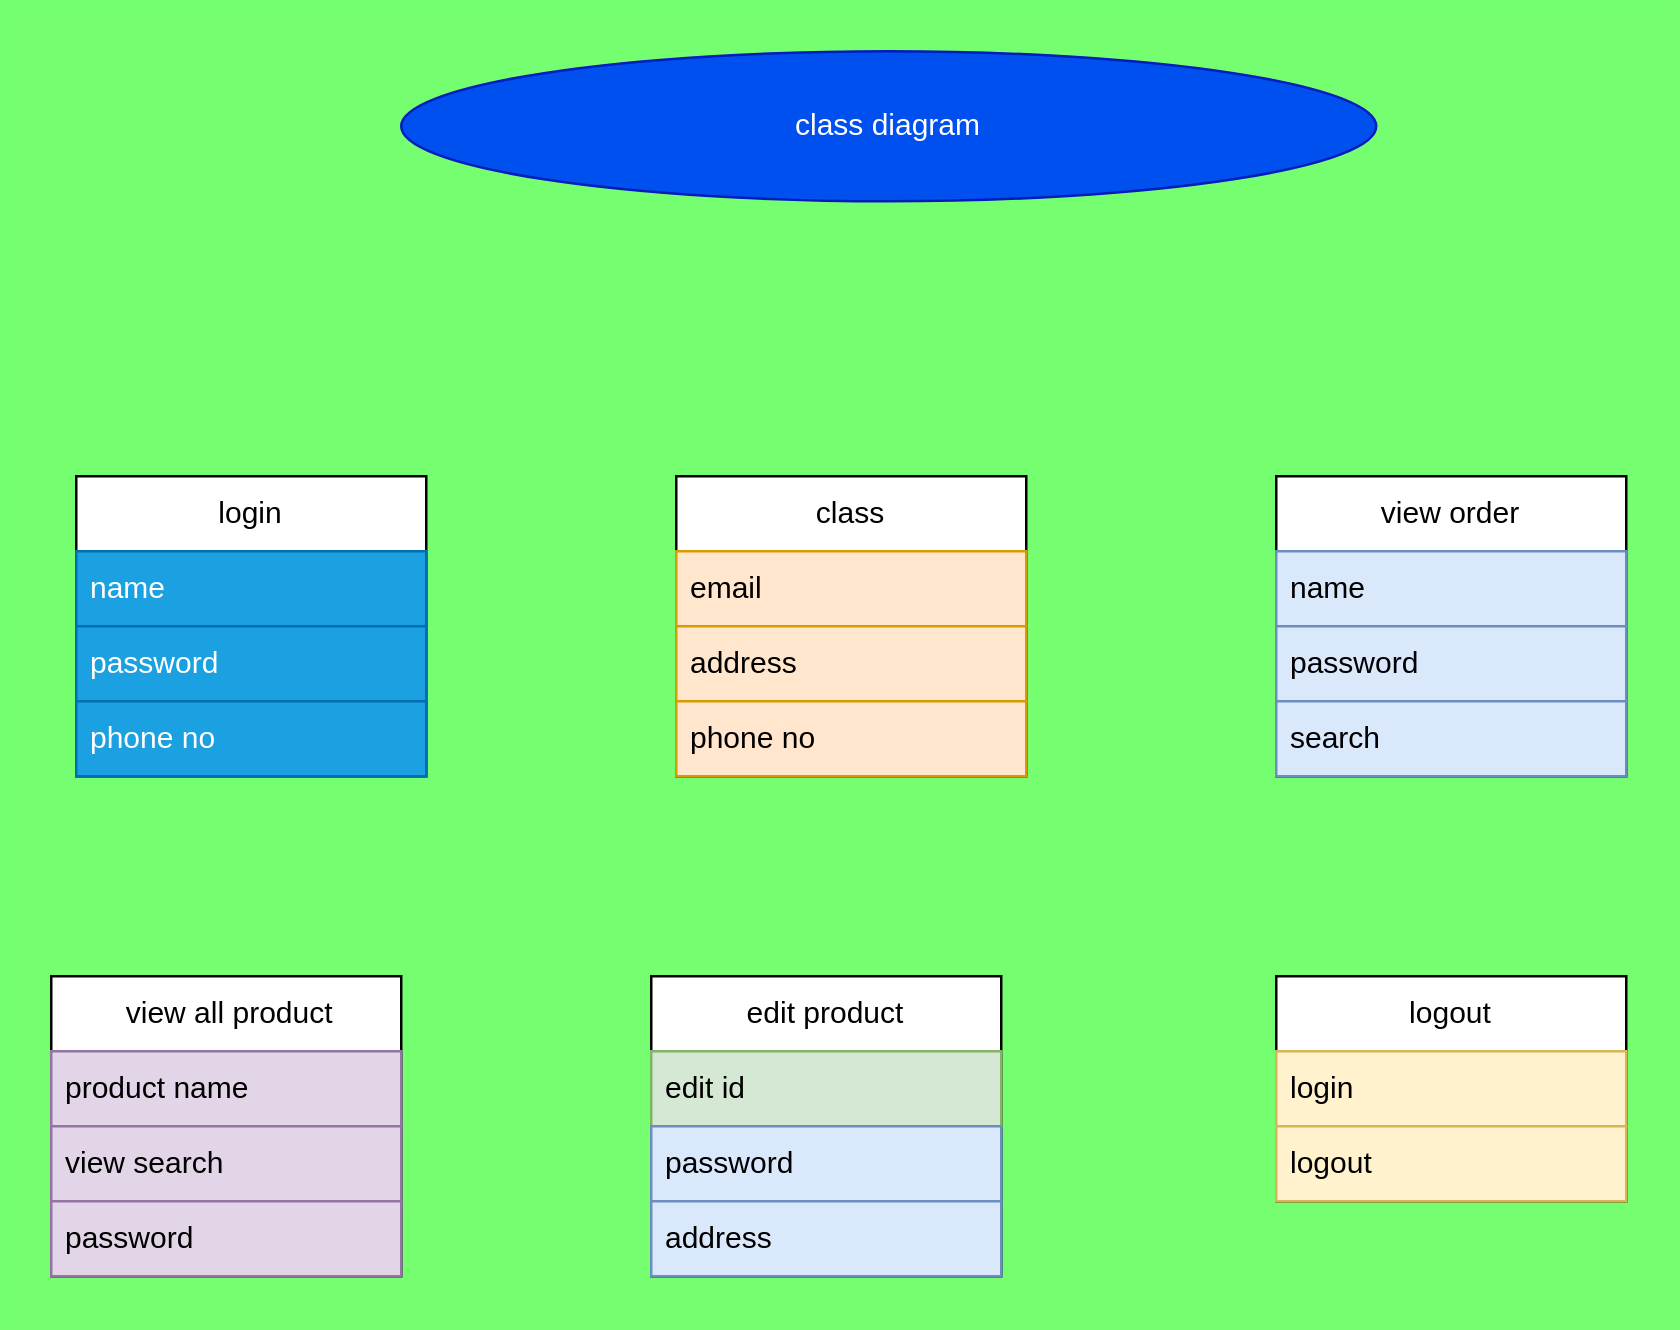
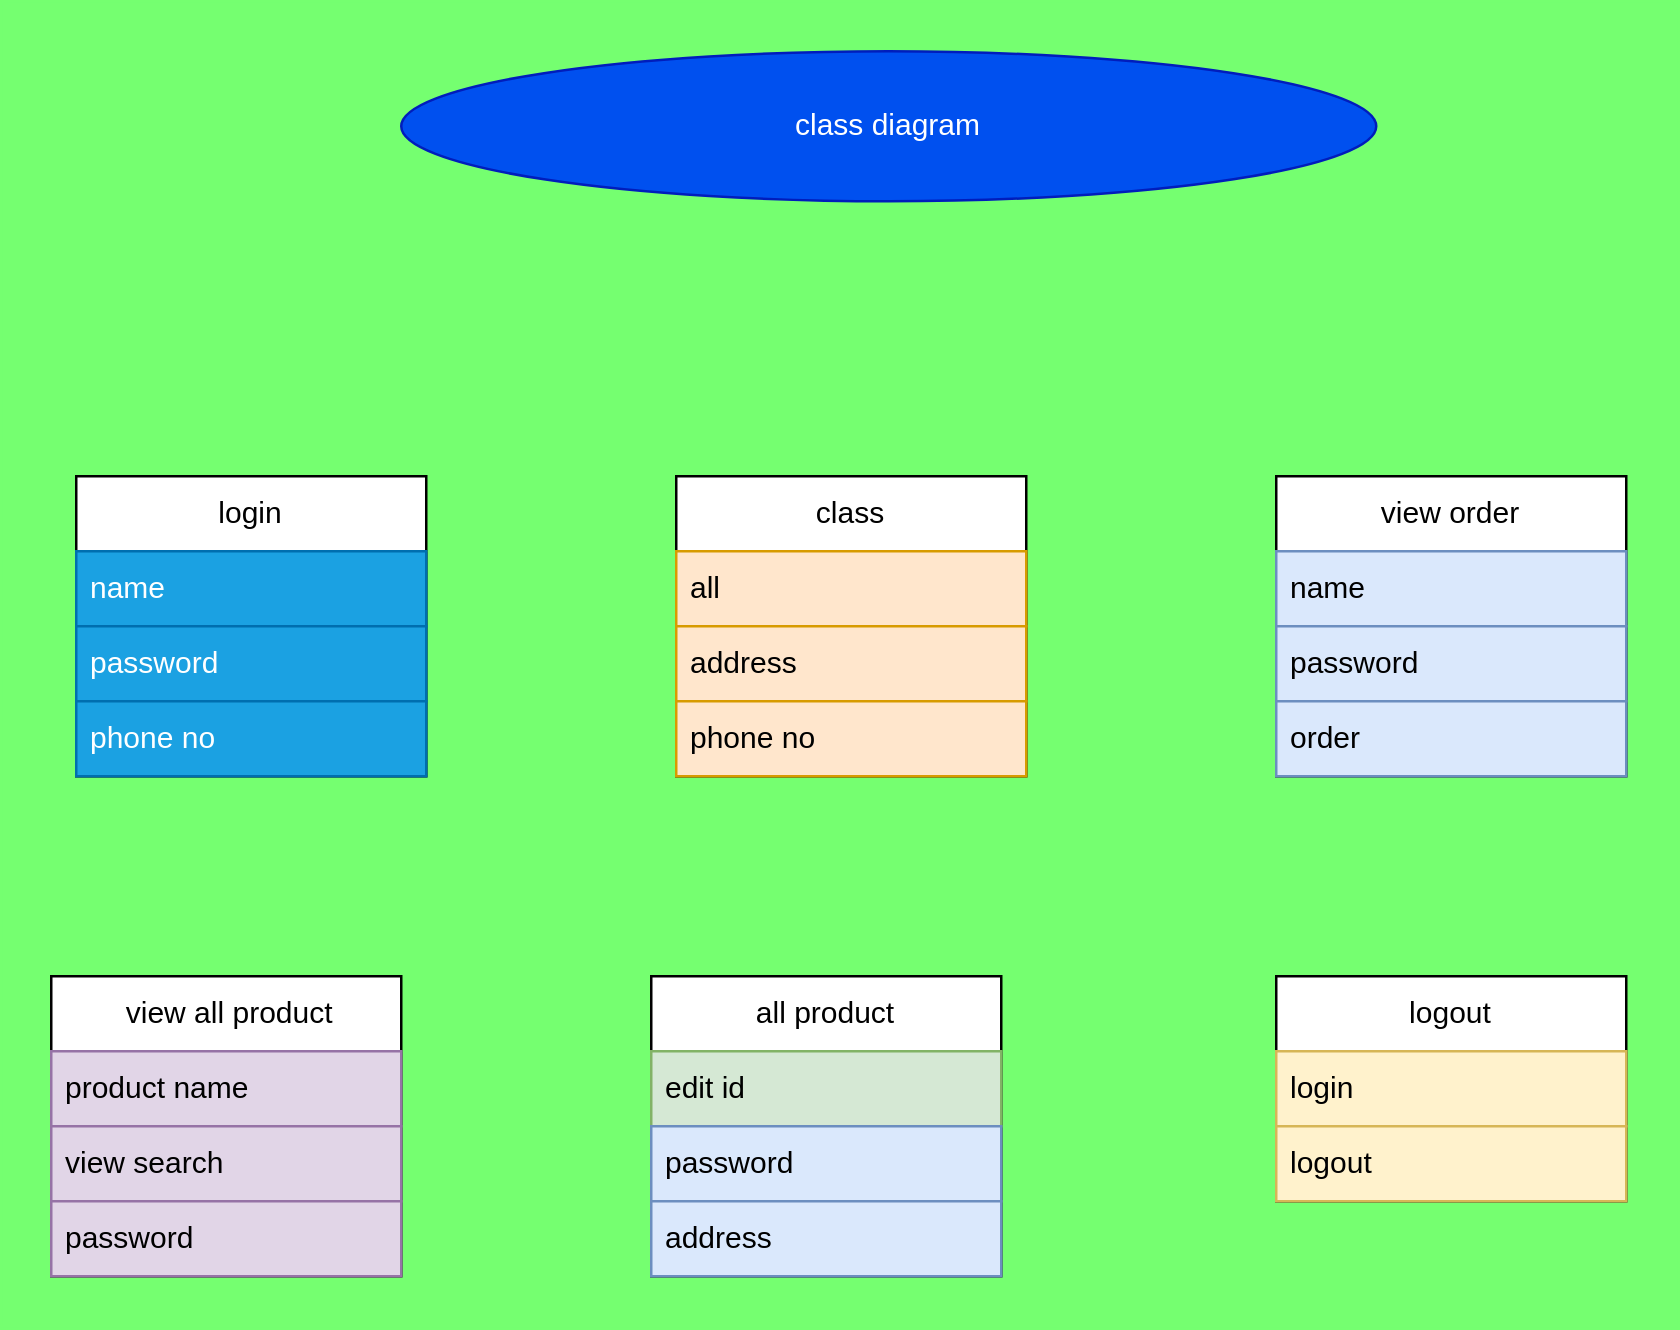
(725, 589) -> (709, 589)
(1342, 739) -> (1333, 739)
(826, 1014) -> (826, 1014)
